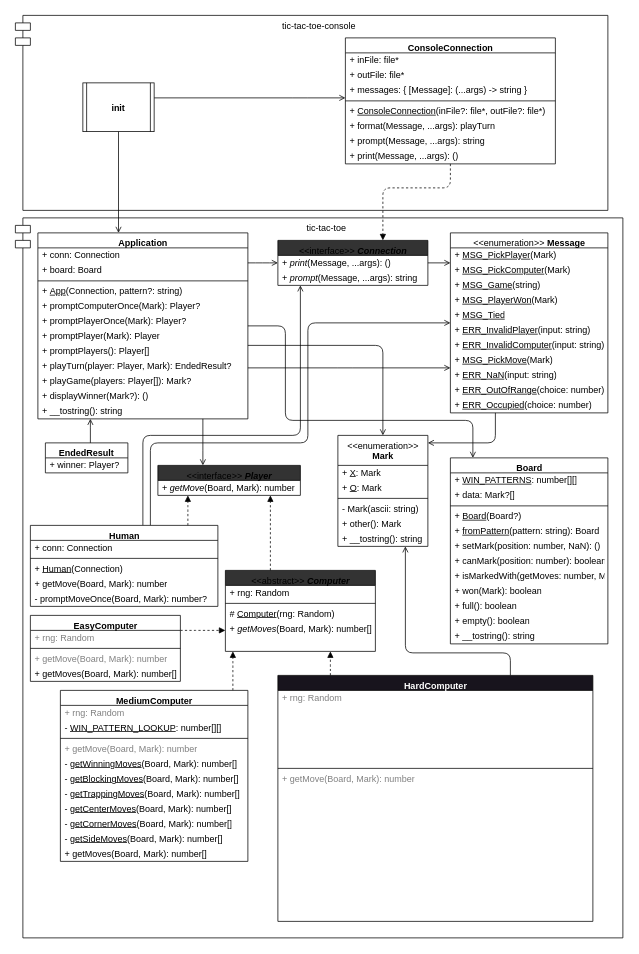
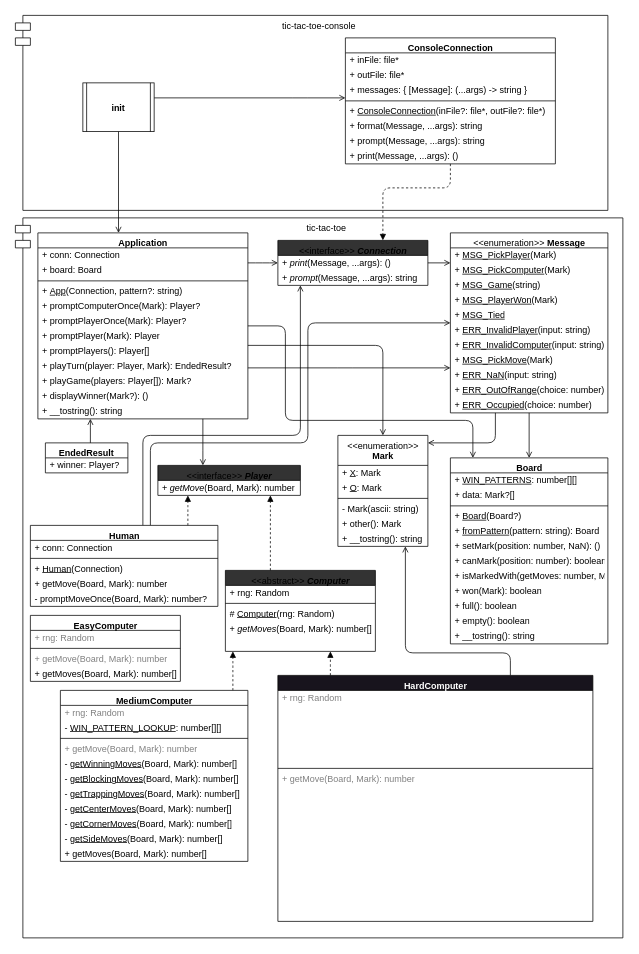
(430, 126) -> (425, 126)
none -> (529, 435)
(198, 630) -> none
